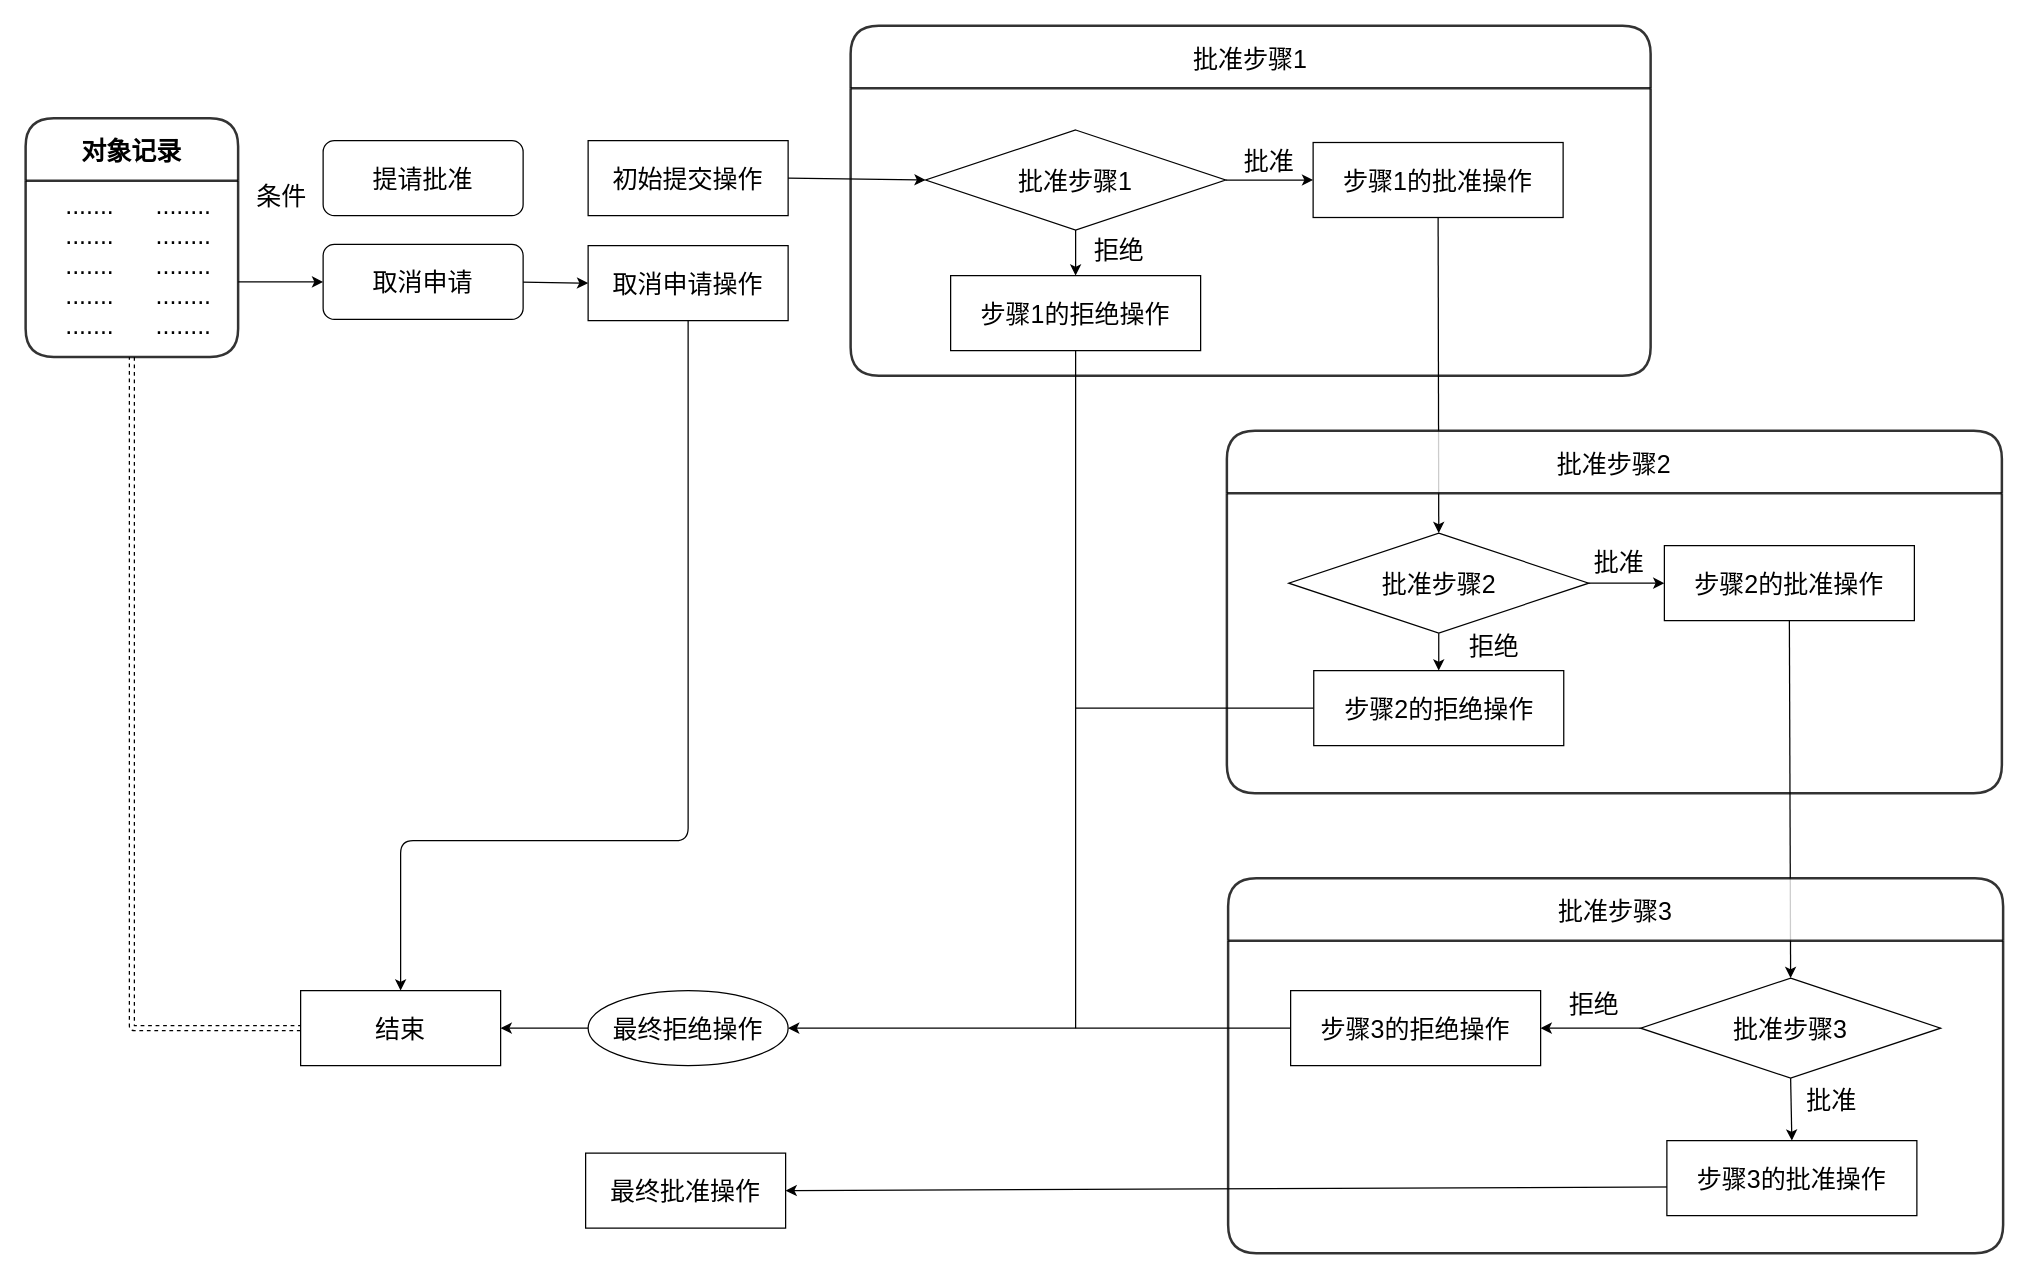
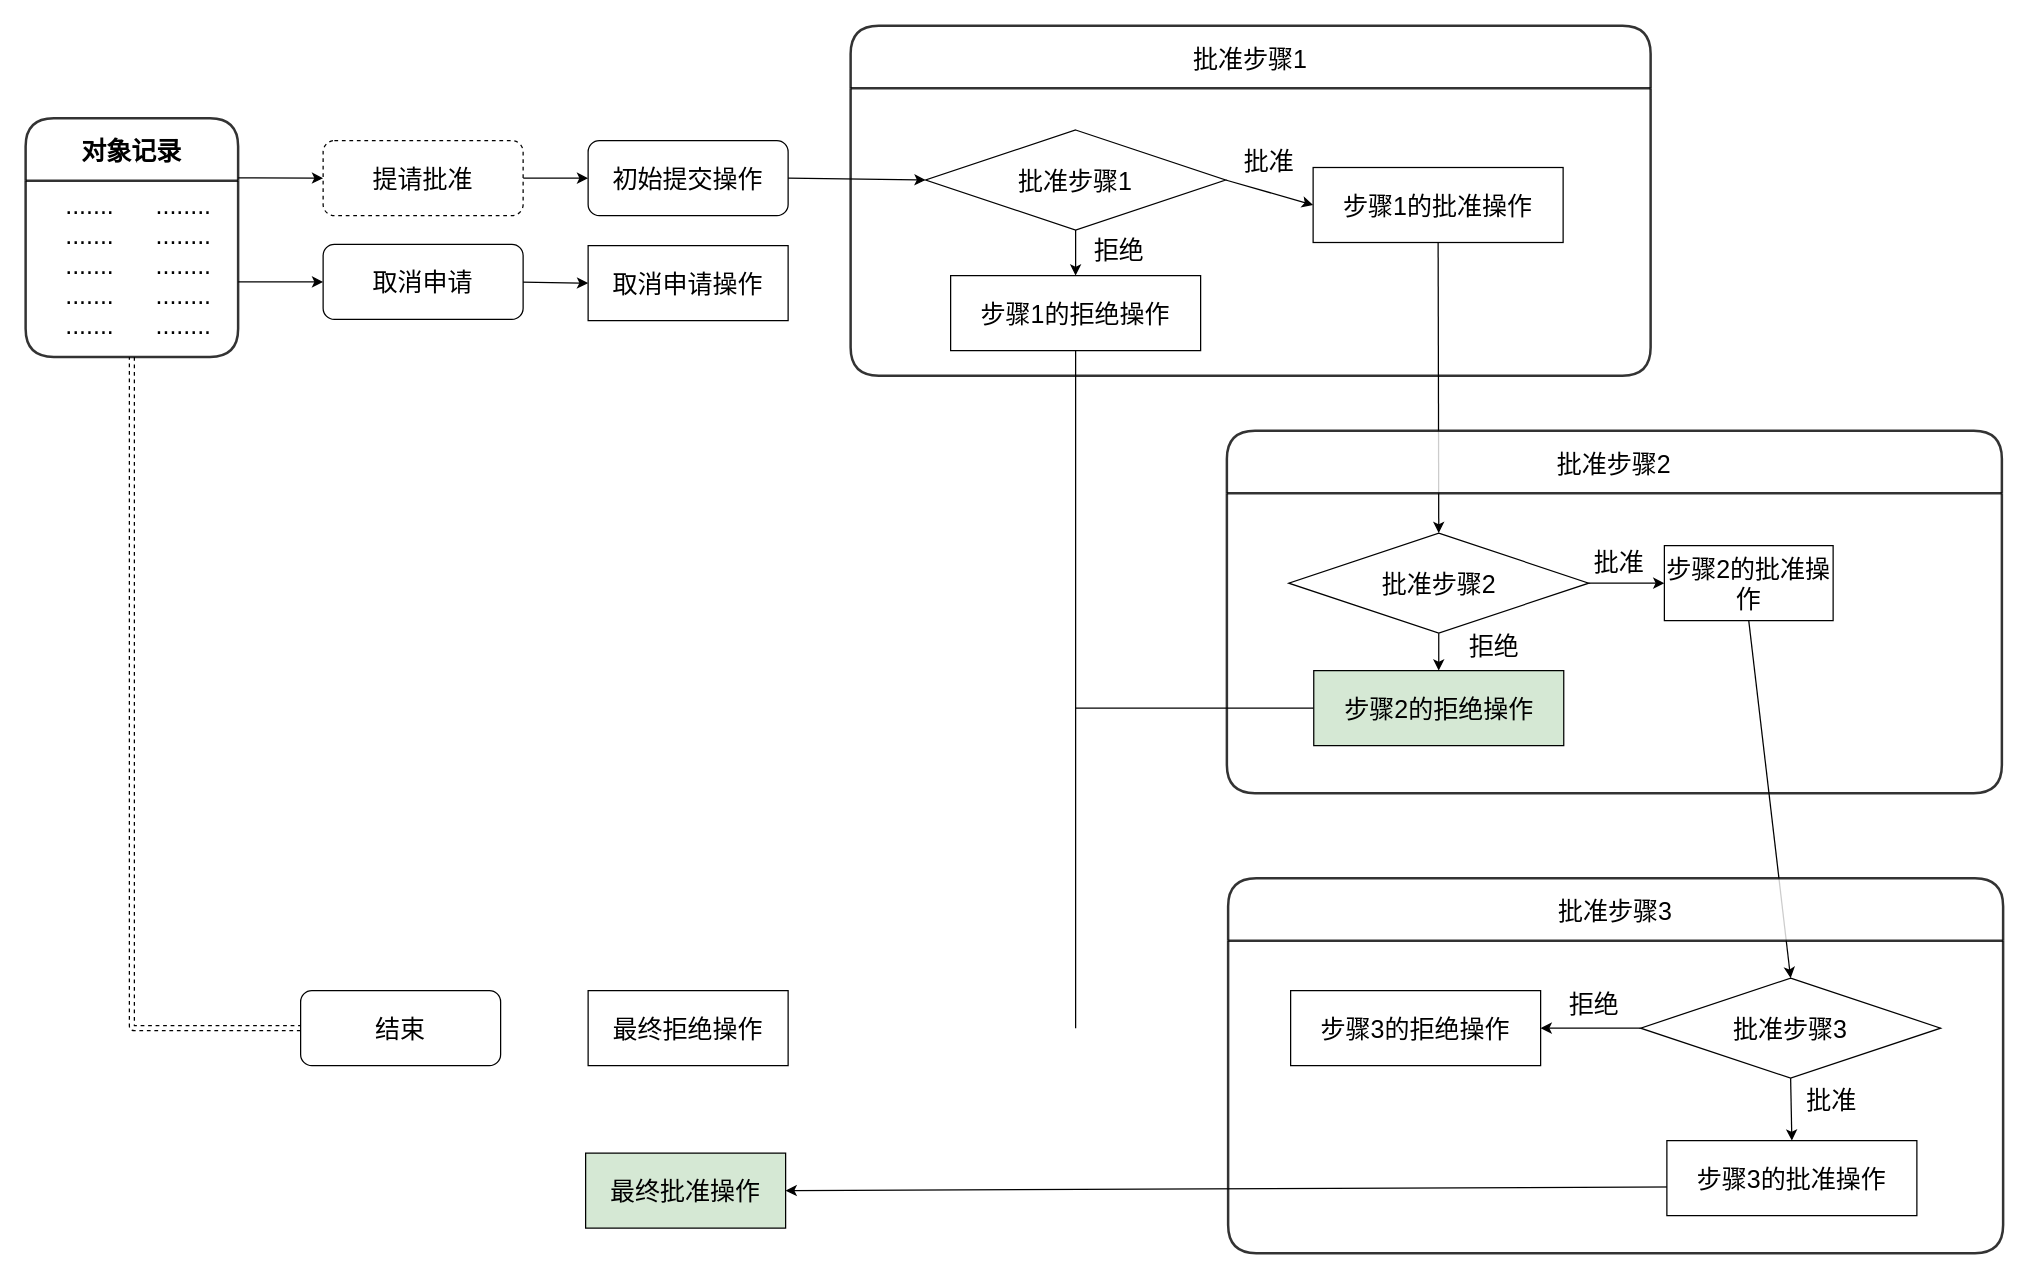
none -> (276, 178)
(423, 178) -> (423, 178)
none -> (551, 178)
(688, 178) -> (688, 178)
(1438, 180) -> (1438, 205)
(282, 196) -> none
(1789, 583) -> (1749, 583)
(1439, 708) -> (1439, 708)
(688, 784) -> none
(401, 1028) -> (401, 1028)
(549, 1028) -> none
(688, 1028) -> (688, 1028)
(1043, 1028) -> none
(686, 1191) -> (686, 1191)
